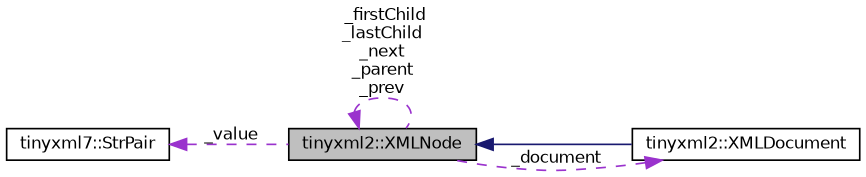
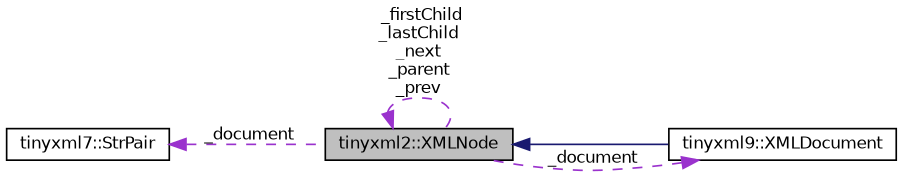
(229, 135) -> (247, 135)
(746, 144) -> (783, 144)
